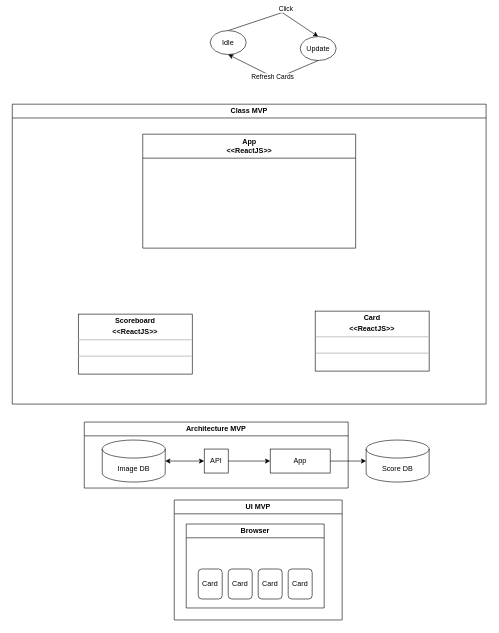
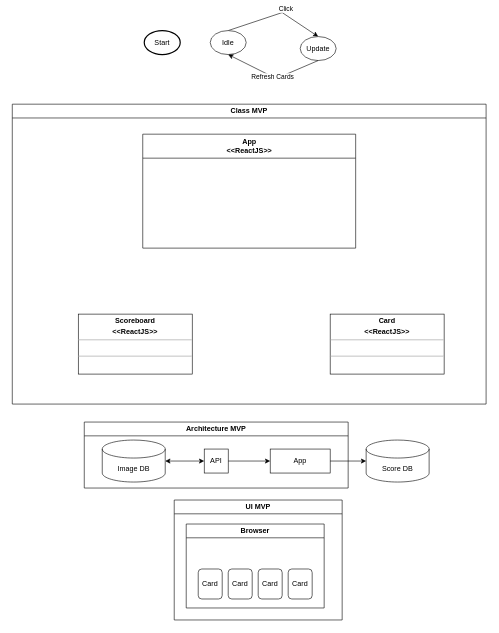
none -> (162, 42)
(372, 341) -> (387, 344)
